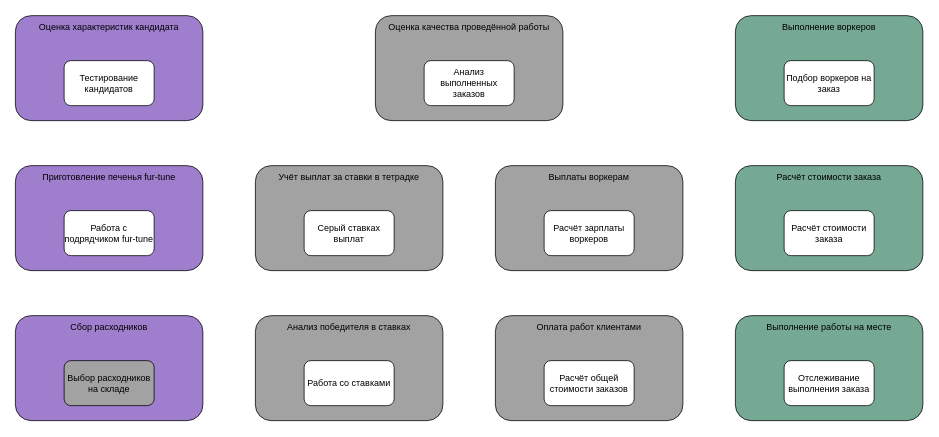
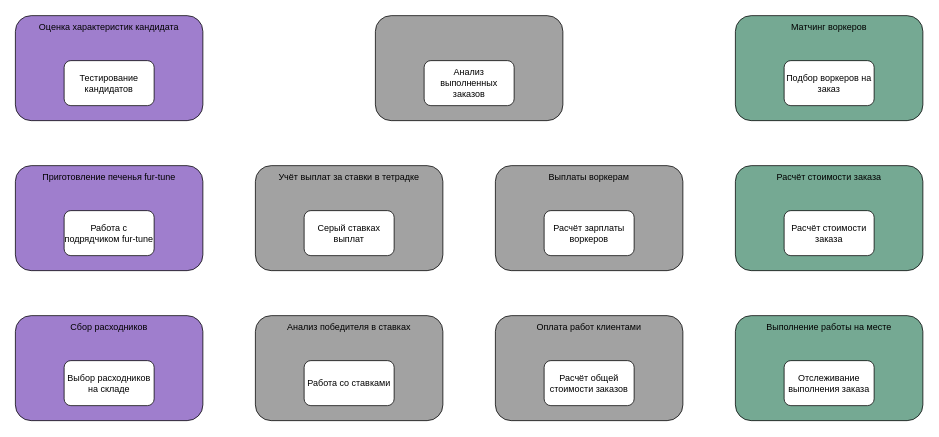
(469, 27) -> none
(829, 27) -> (829, 27)
(109, 383) -> (109, 383)
